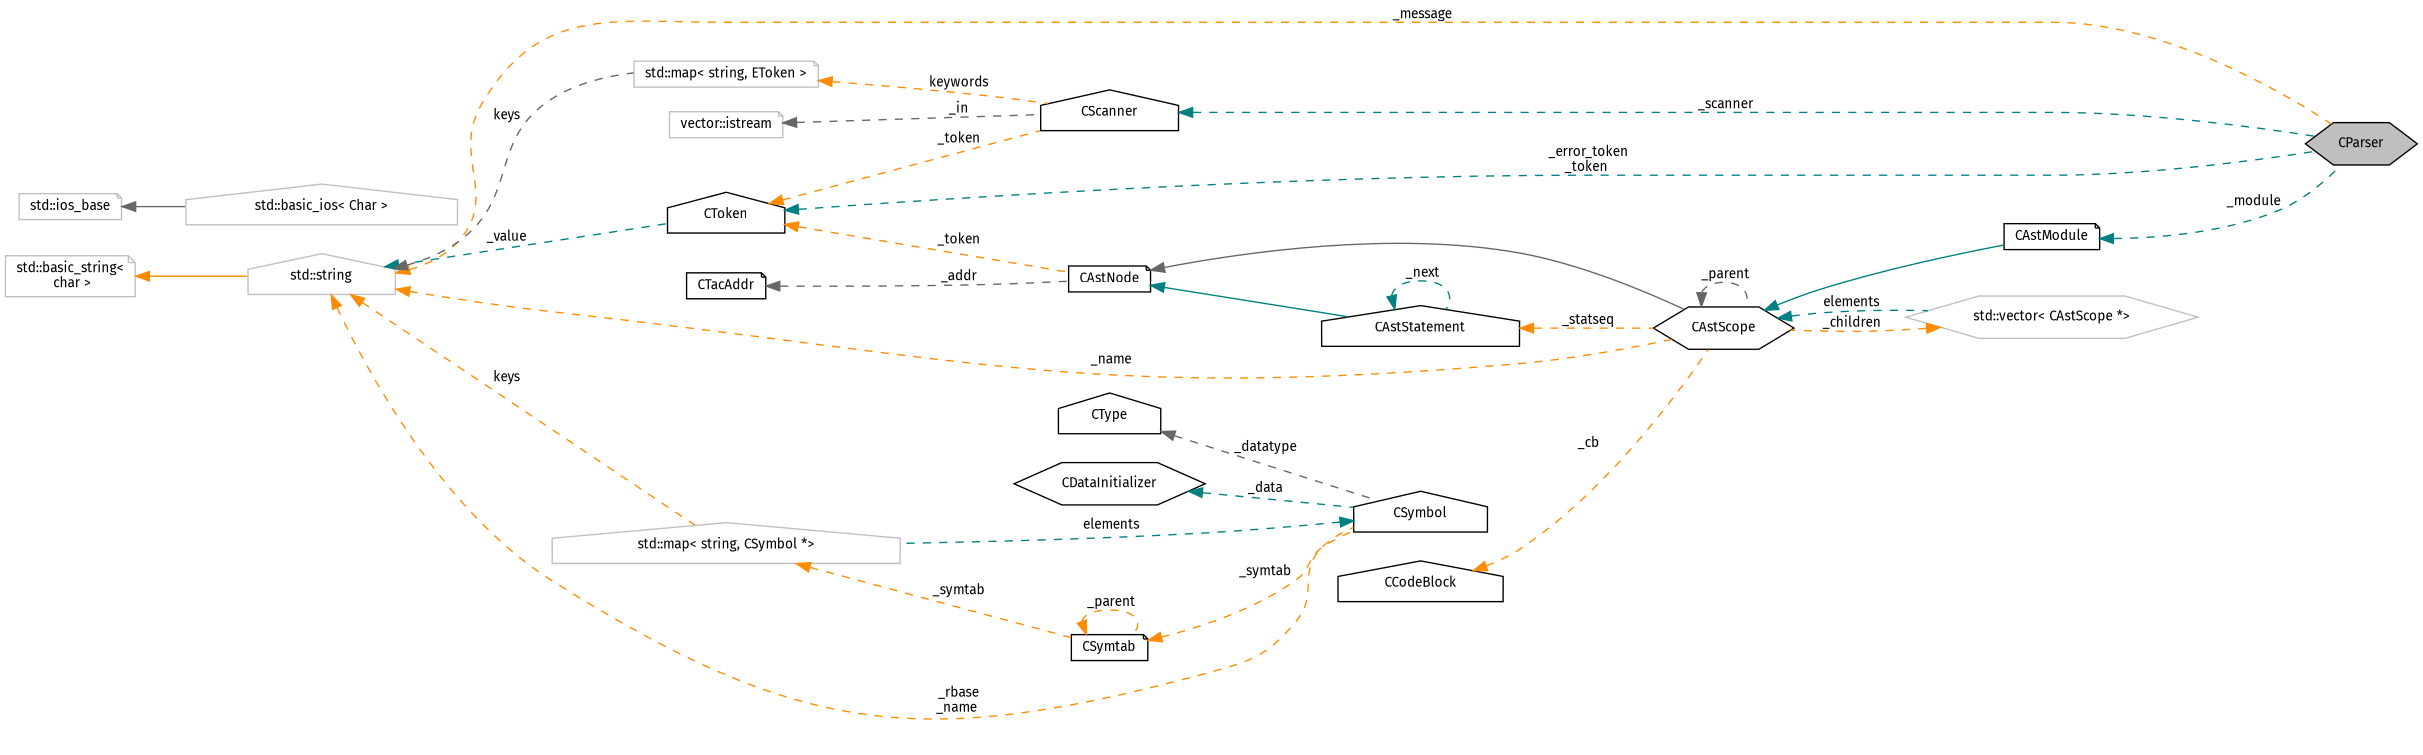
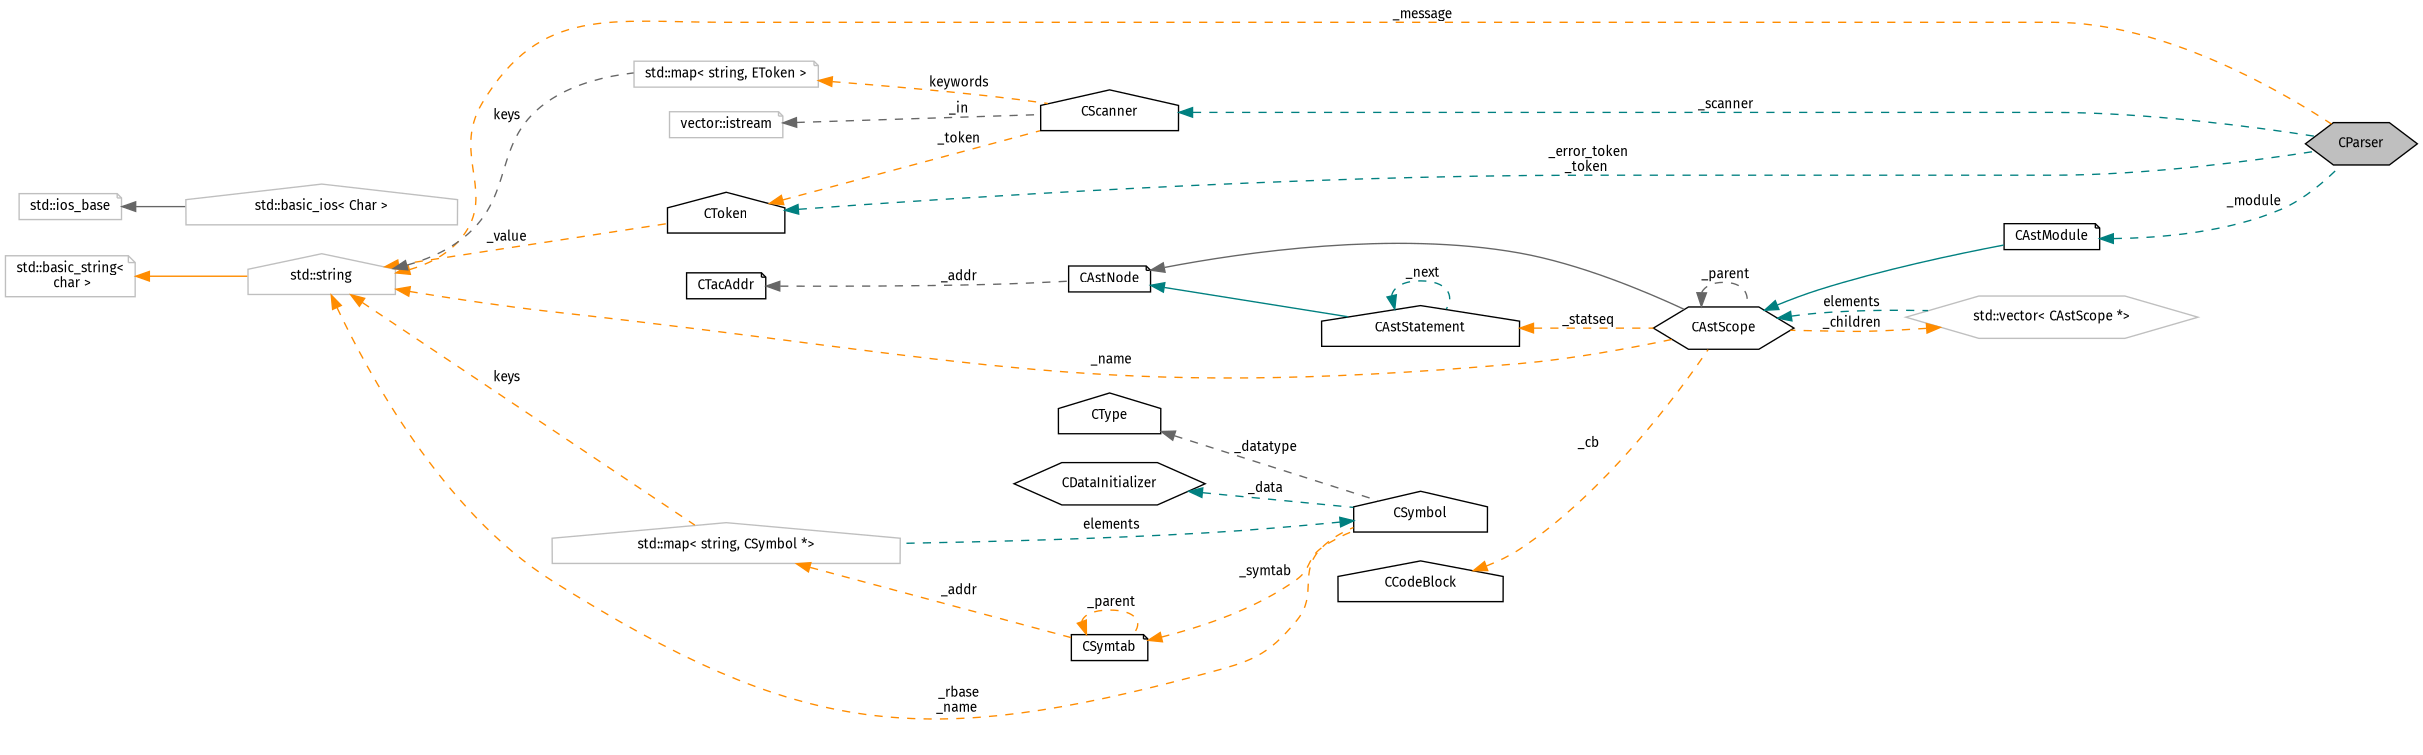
(533, 244) -> (533, 244)
(933, 249) -> none
(957, 591) -> (957, 591)
